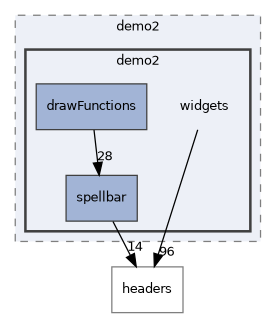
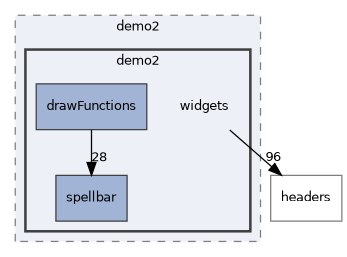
(122, 238) -> none
